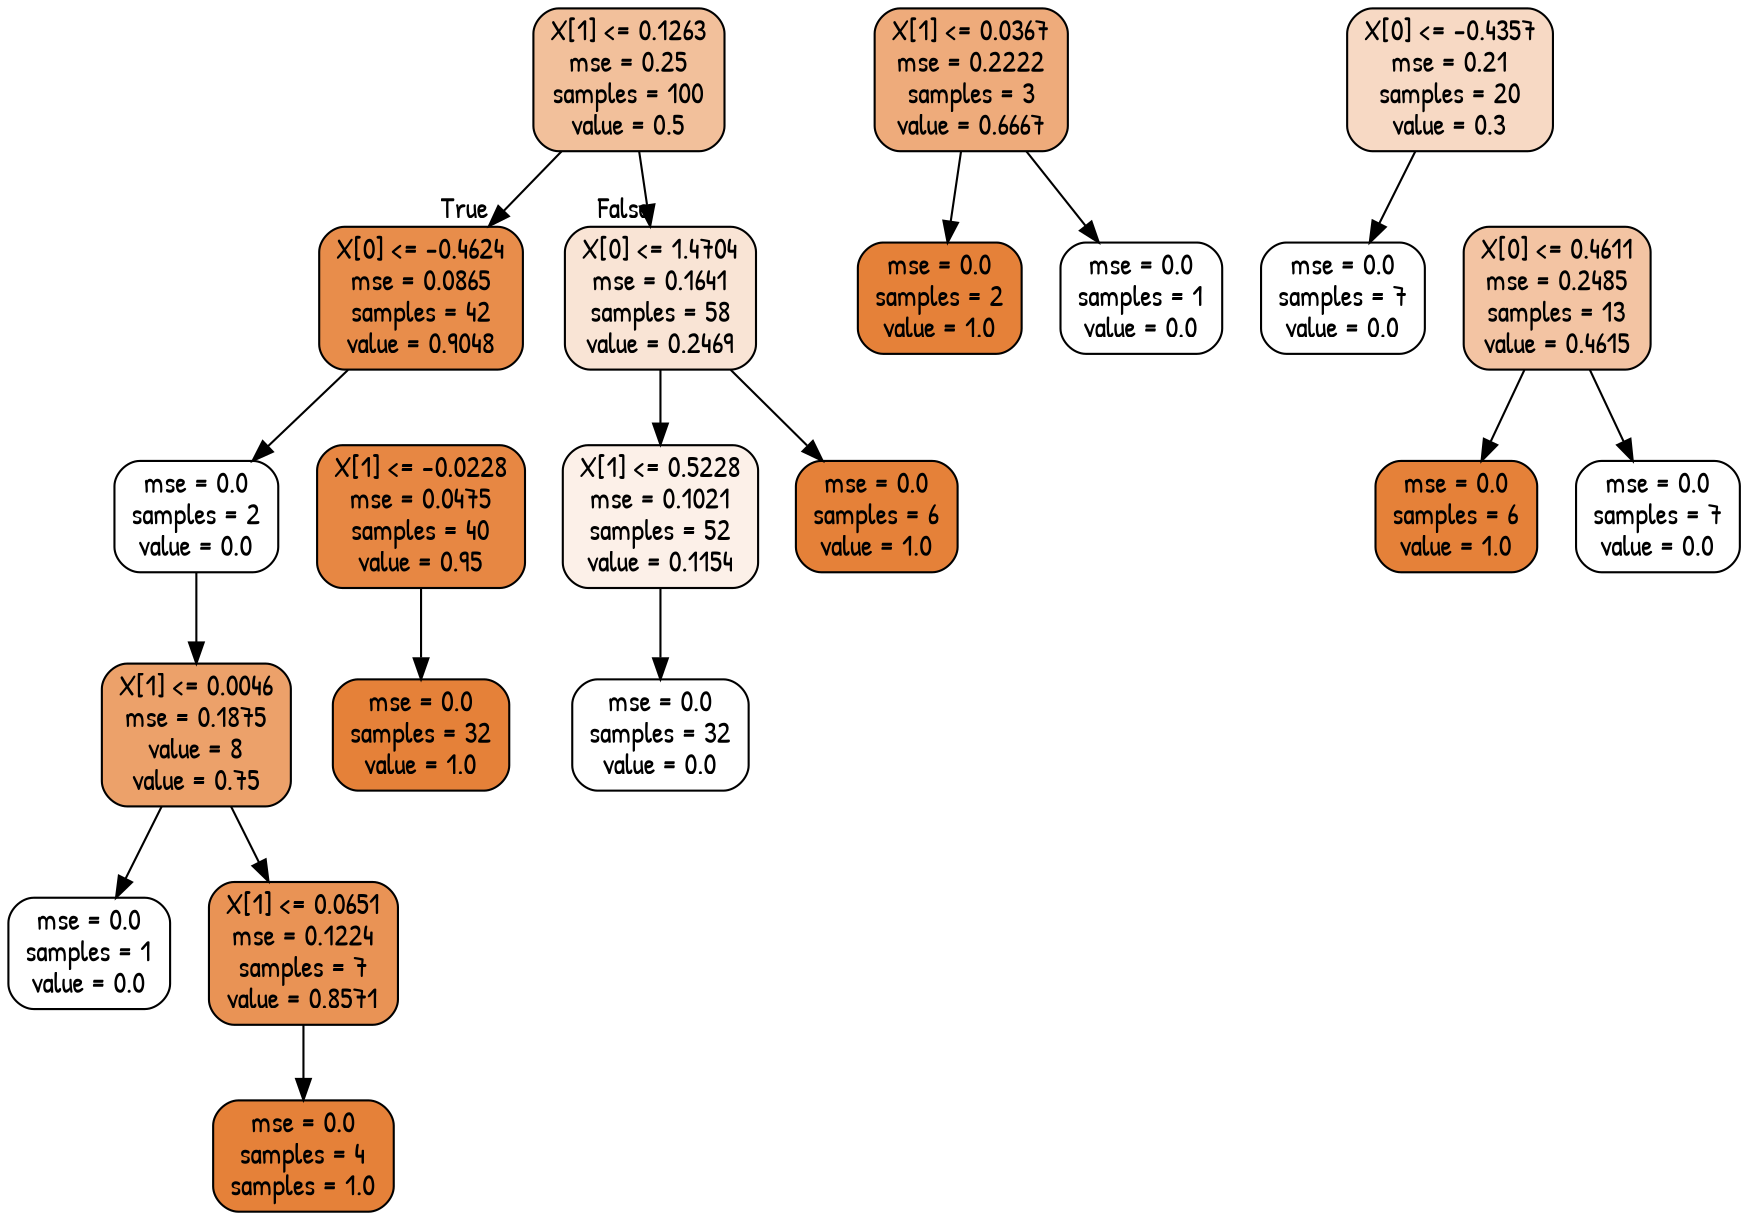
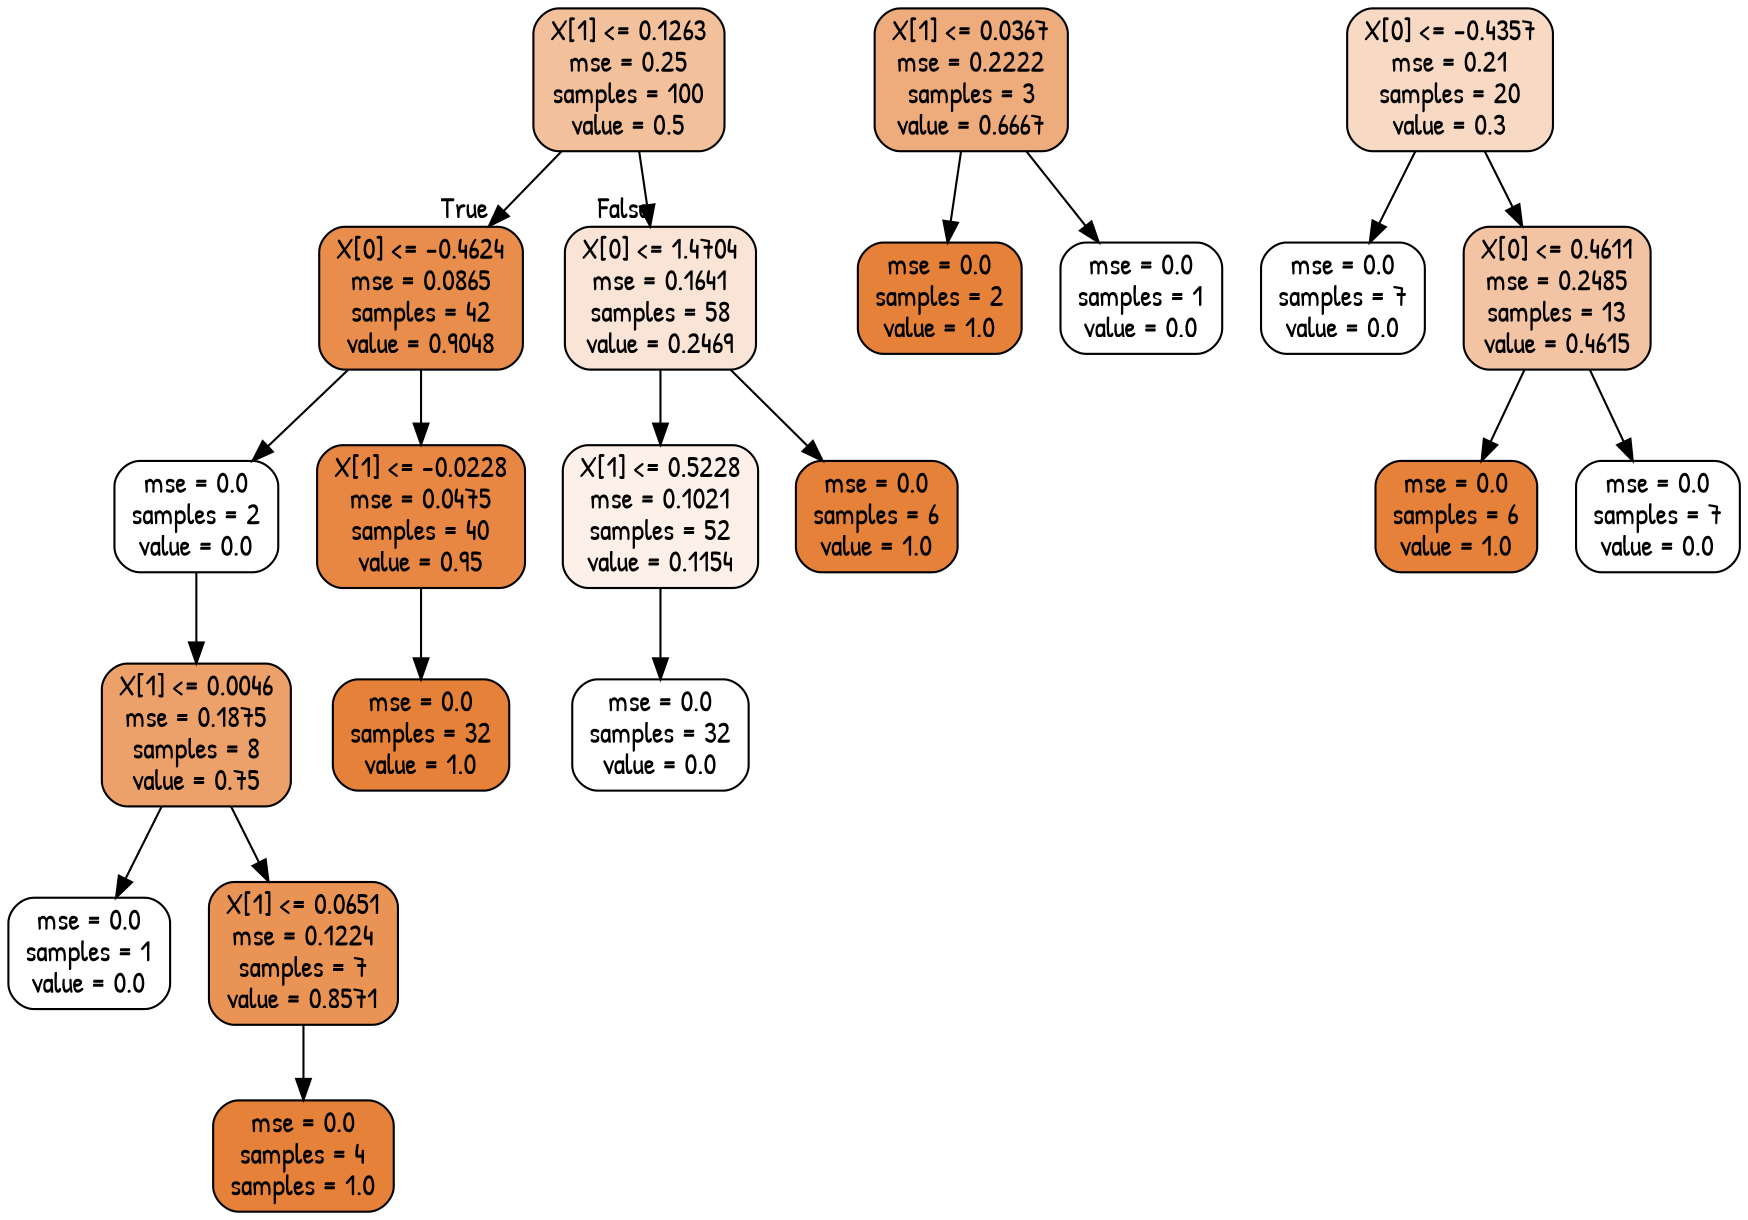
none -> (1499, 179)
none -> (421, 397)
(196, 735) -> (196, 735)
